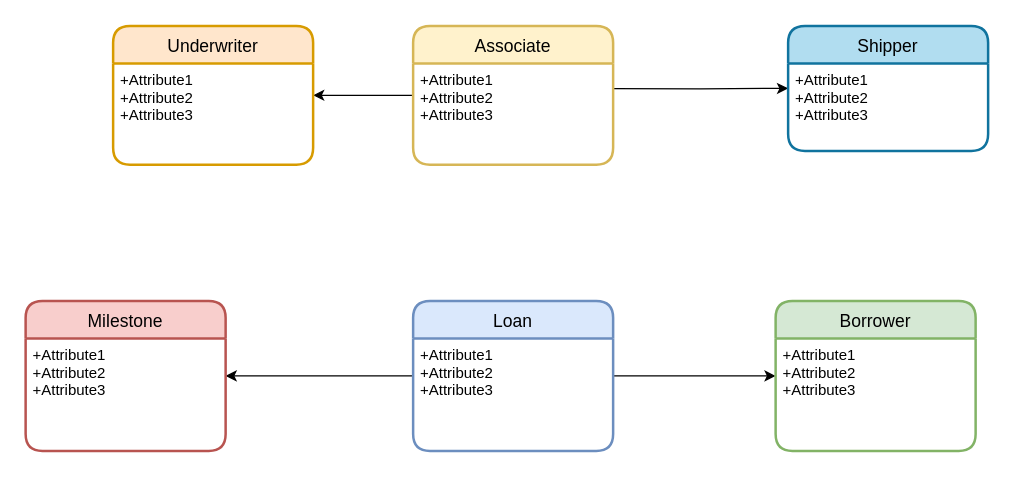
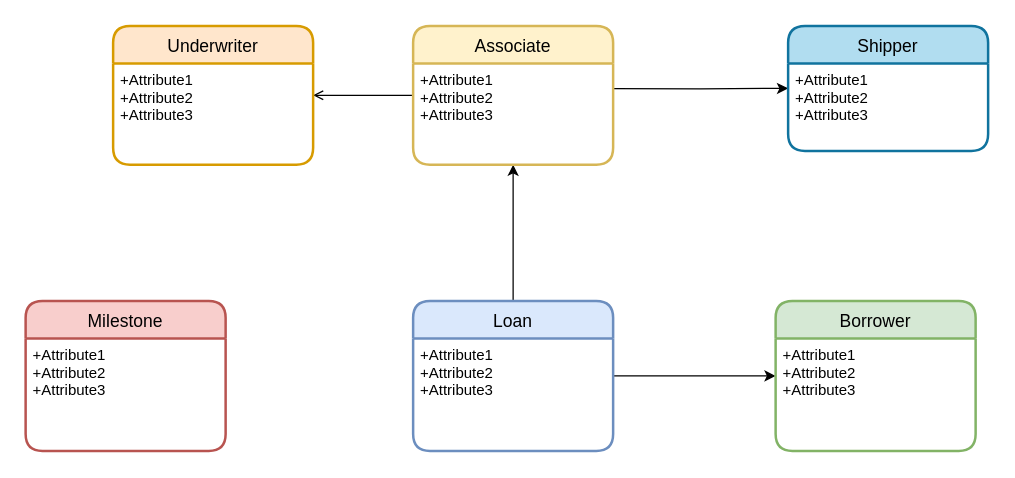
(323, 95) -> (320, 95)
none -> (513, 236)
(323, 376) -> none
